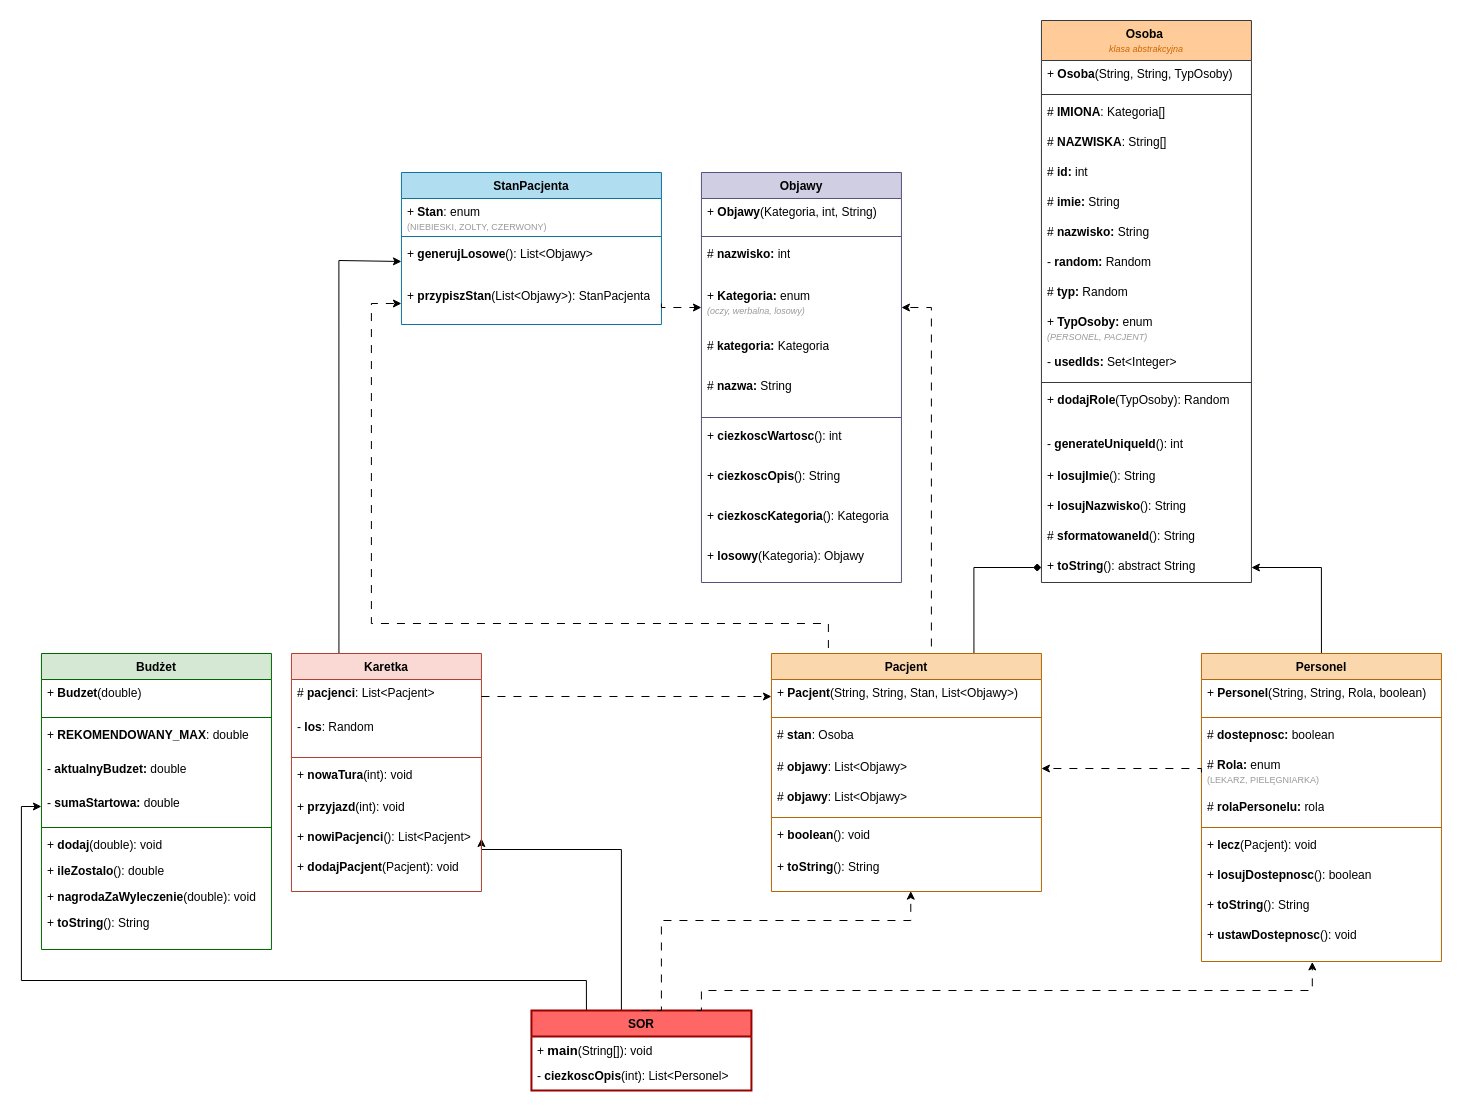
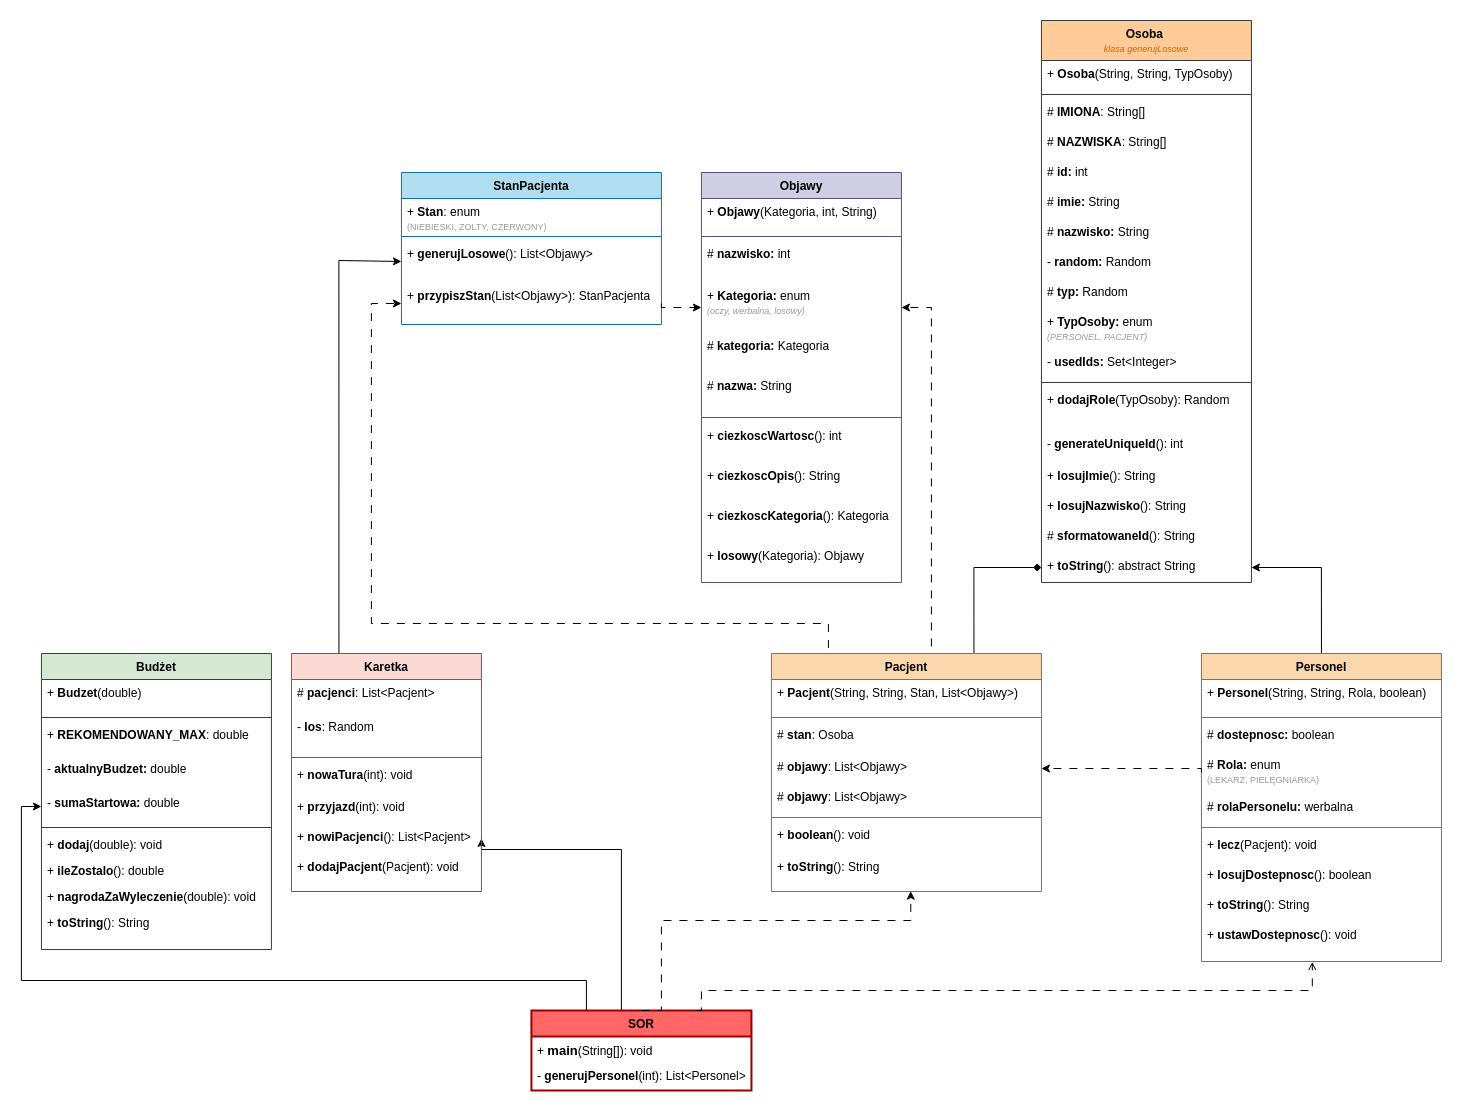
(1147, 42) -> (1147, 42)
(1112, 113) -> (1102, 113)
(624, 697) -> none
(1269, 808) -> (1282, 808)
(1312, 970) -> (1312, 968)
(643, 1084) -> (643, 1084)
